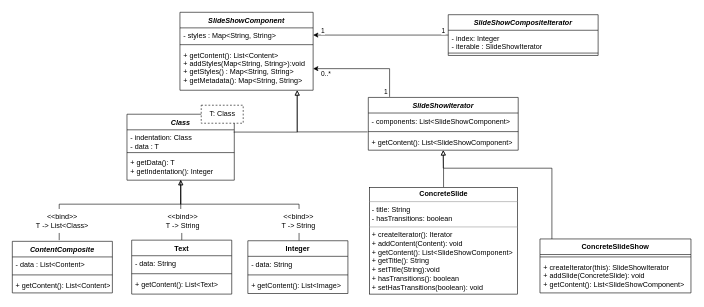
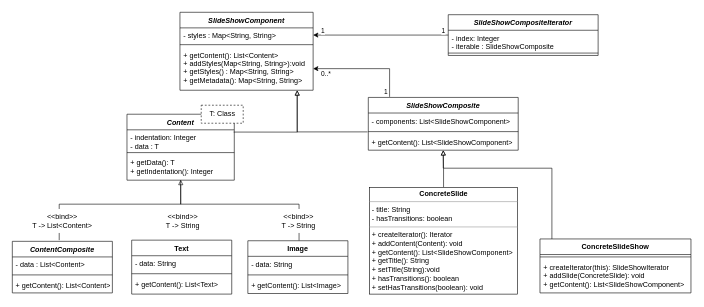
(480, 38) -> (480, 38)
(443, 106) -> (443, 106)
(180, 122) -> (180, 122)
(165, 138) -> (170, 138)
(62, 221) -> (62, 221)
(182, 236) -> none
(298, 249) -> (298, 249)
